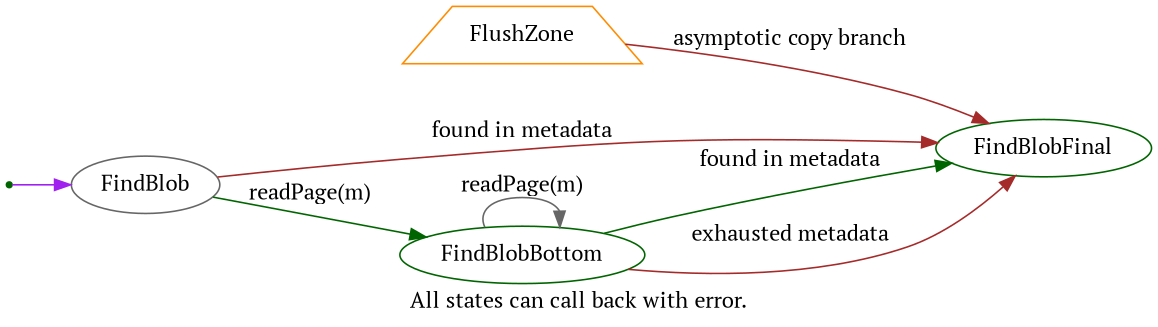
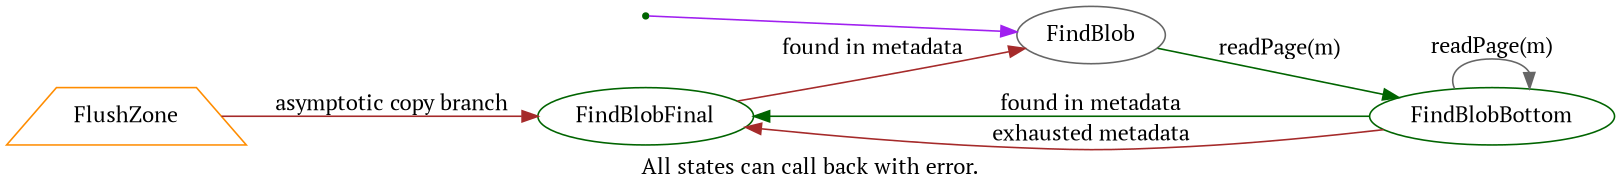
(569, 146) -> (873, 77)
